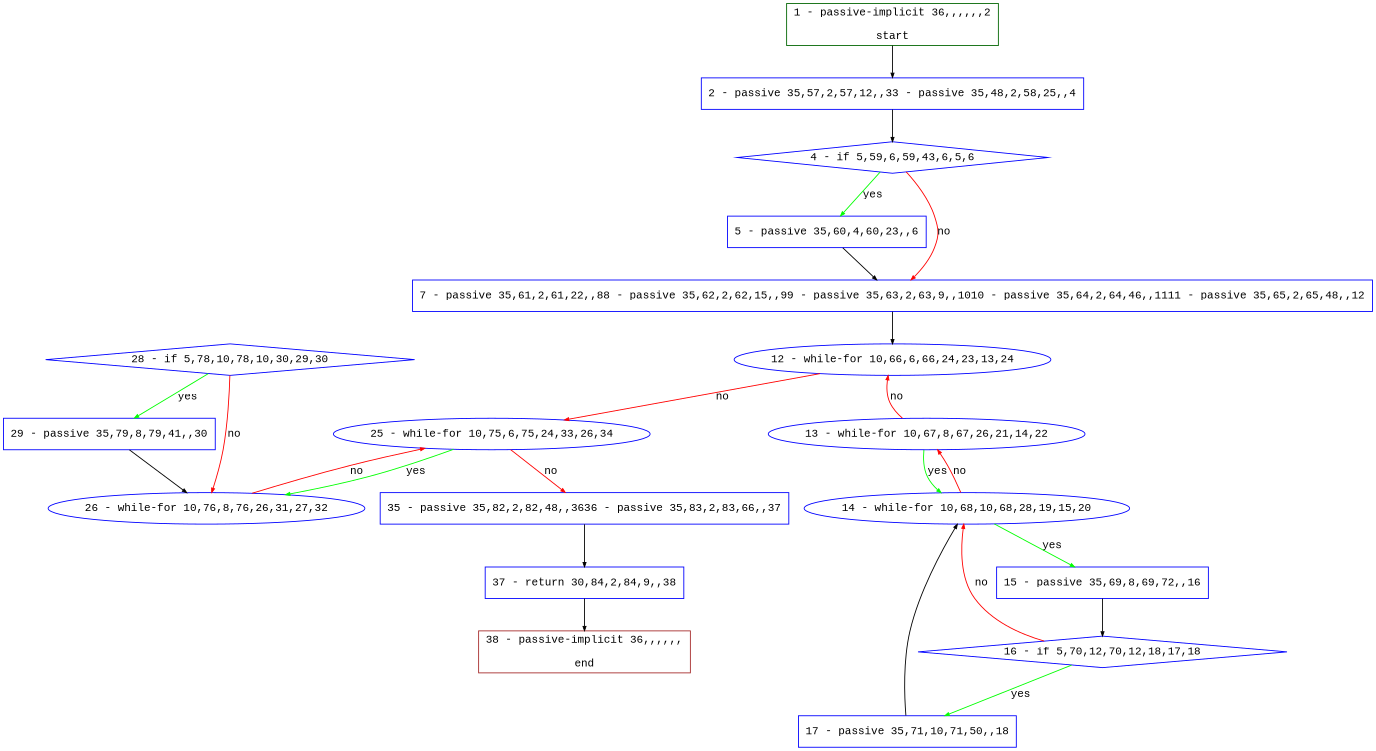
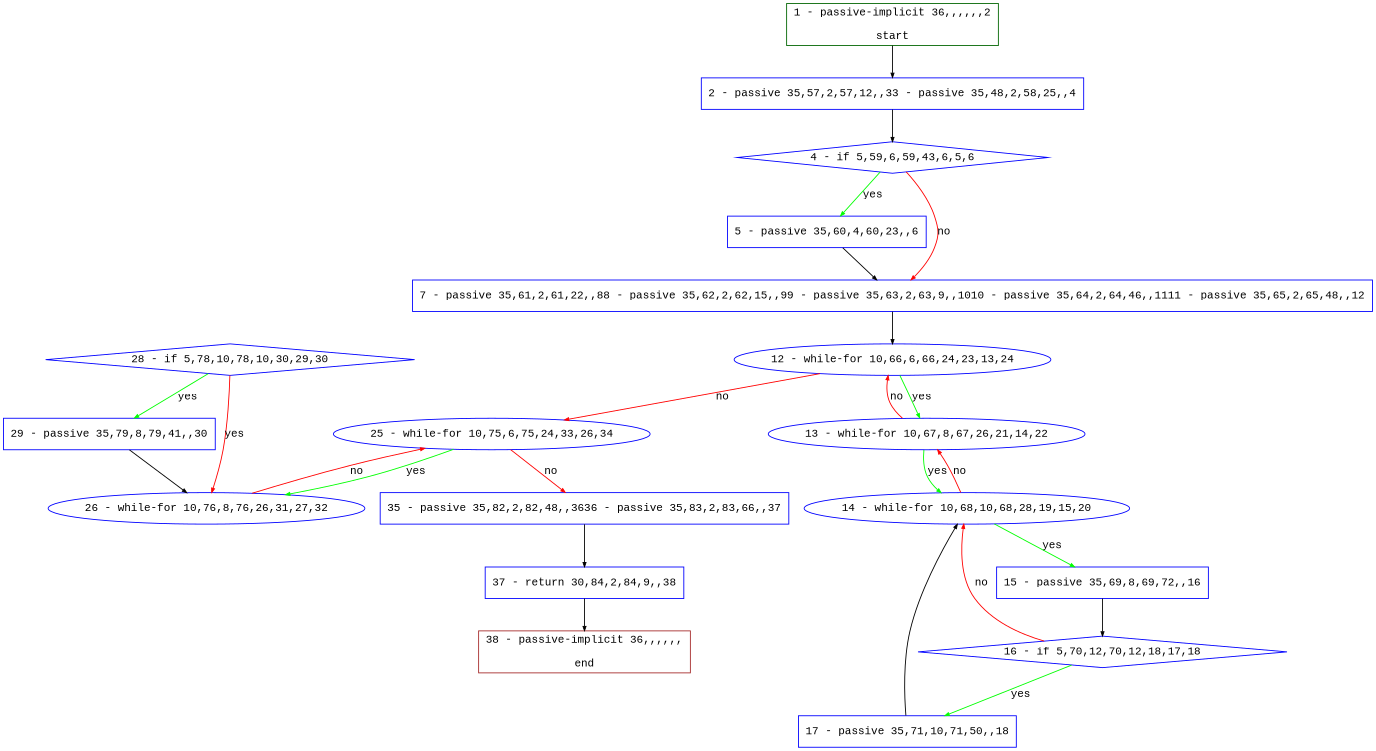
none -> (909, 394)
(234, 434) -> (234, 434)
